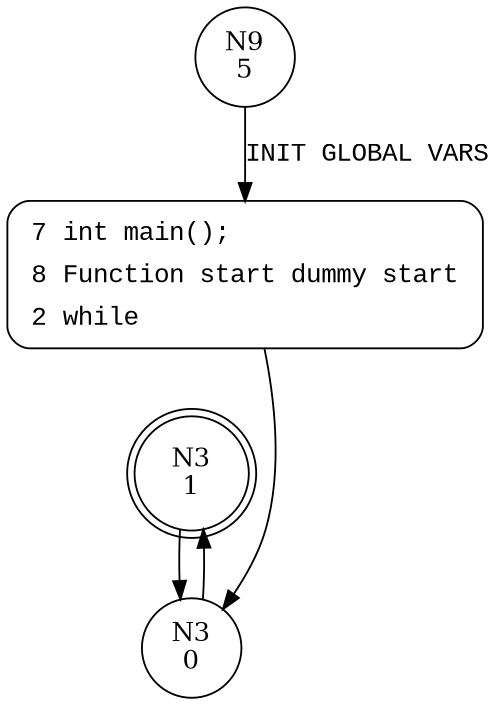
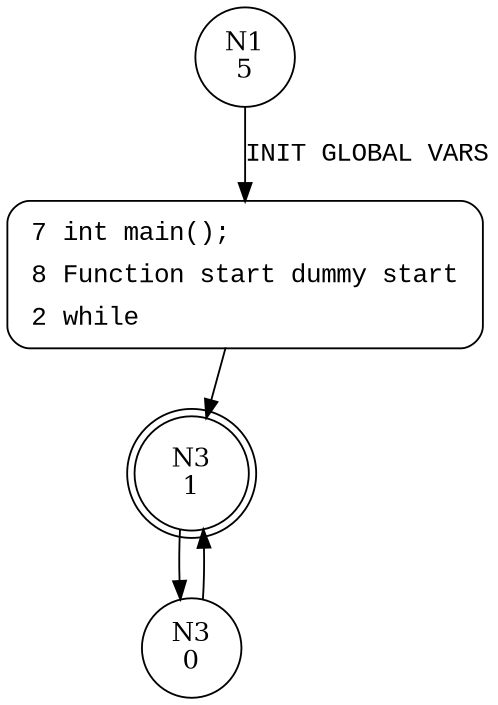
(245, 57) -> (245, 57)
(275, 475) -> (218, 374)
